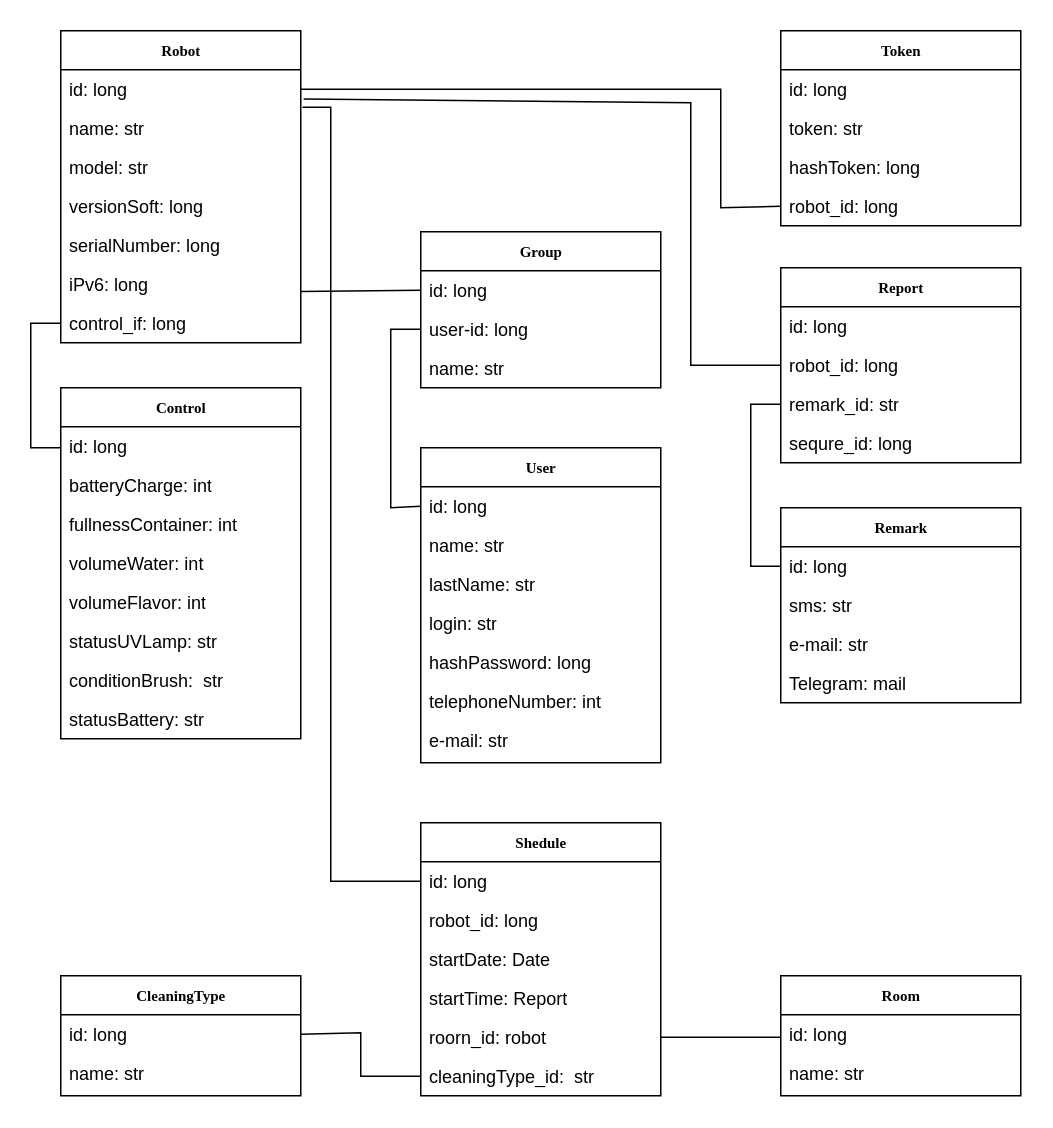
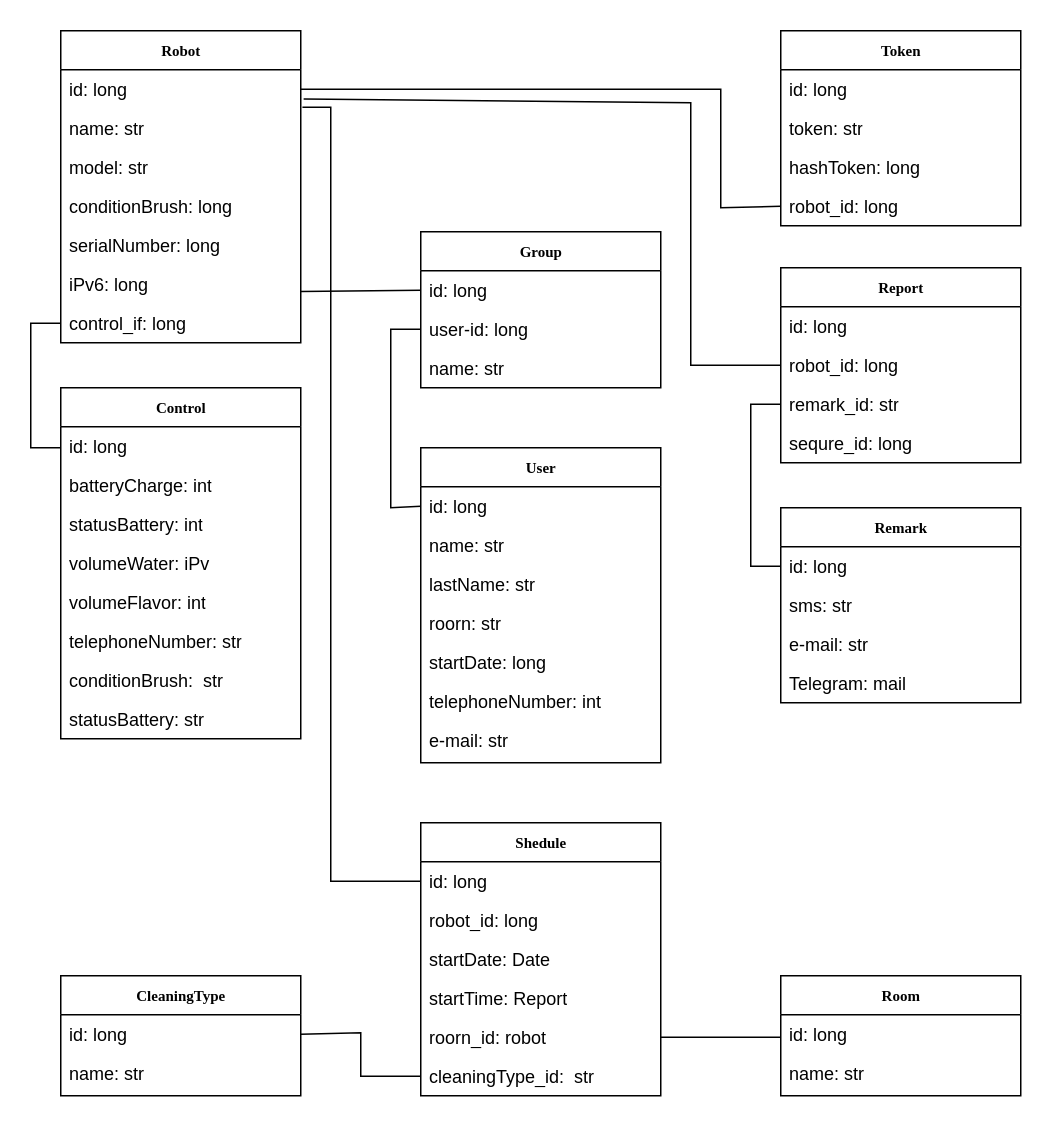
(146, 208) -> (159, 208)
(167, 526) -> (153, 526)
(141, 565) -> (141, 565)
(471, 625) -> (475, 625)
(151, 643) -> (164, 643)
(513, 664) -> (498, 664)
